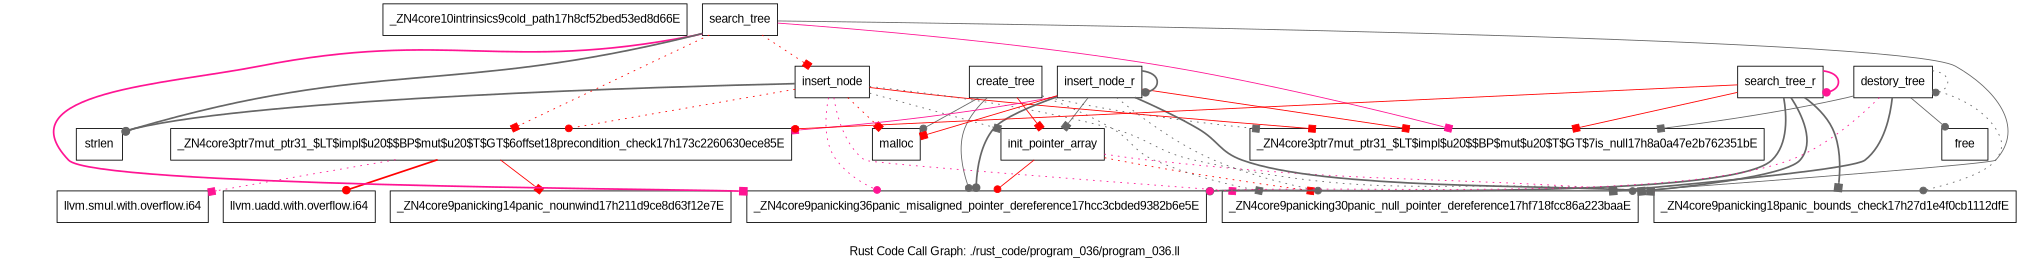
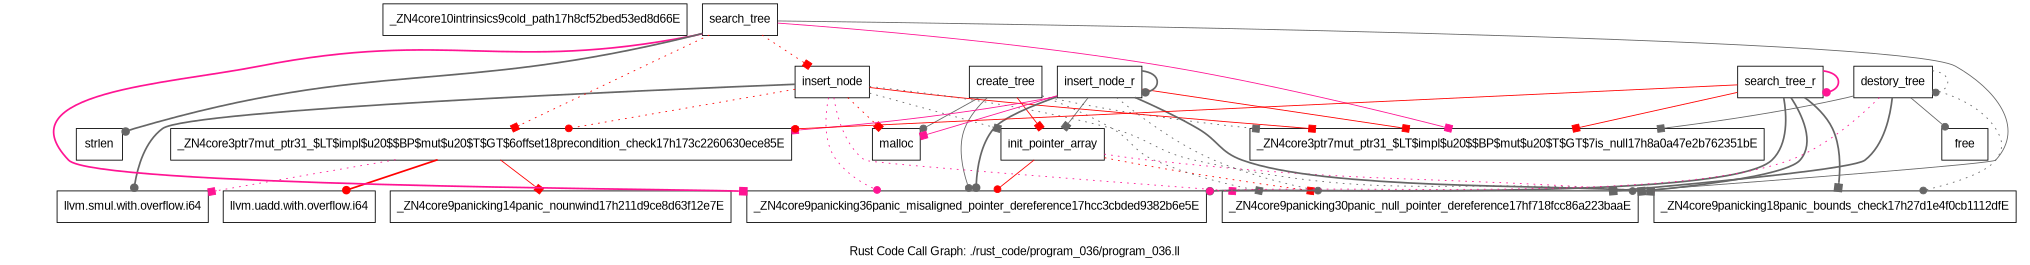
(461, 96) -> (446, 101)
(996, 114) -> (996, 114)
